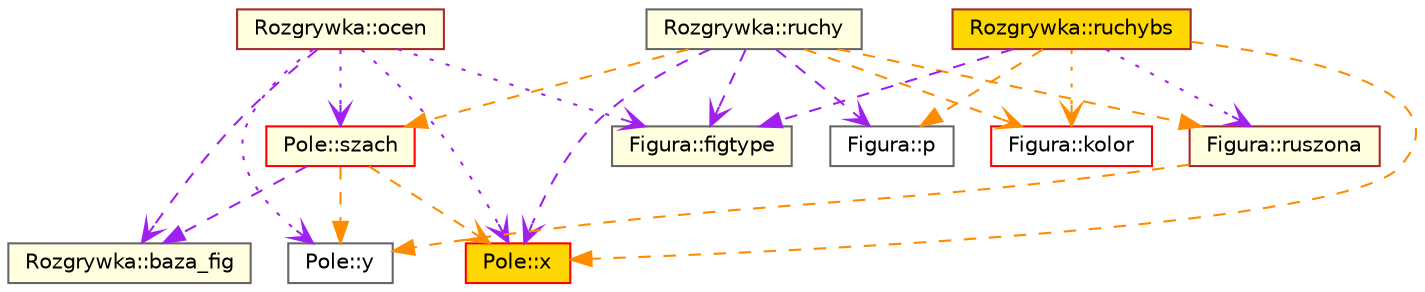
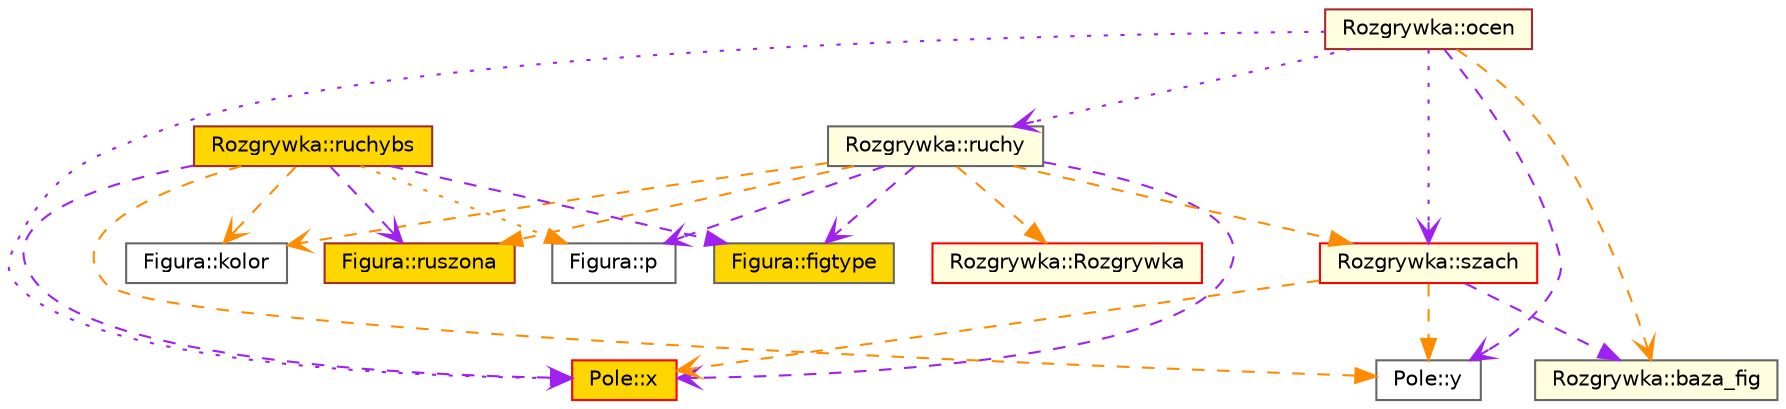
(1072, 77) -> (267, 197)
(506, 83) -> (1192, 85)
(1169, 83) -> (359, 197)
(975, 92) -> (454, 201)
(229, 131) -> (1576, 178)
(244, 136) -> (1541, 202)
(340, 146) -> (1429, 263)
(702, 146) -> (804, 263)
(1072, 146) -> (207, 263)
(1285, 146) -> (420, 263)
(801, 205) -> (623, 342)
(1146, 223) -> (35, 279)
none -> (1067, 263)
